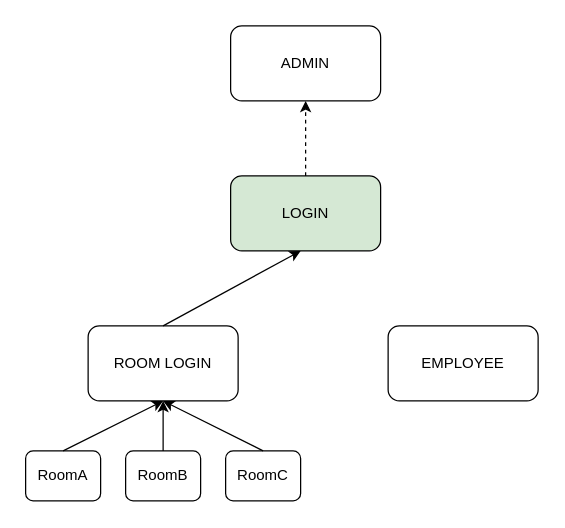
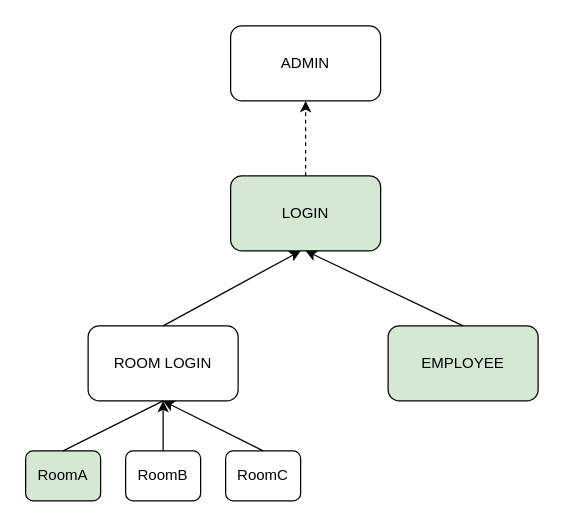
none -> (388, 290)
(463, 363) -> (463, 363)
(154, 405) -> (158, 403)
(63, 476) -> (63, 476)
